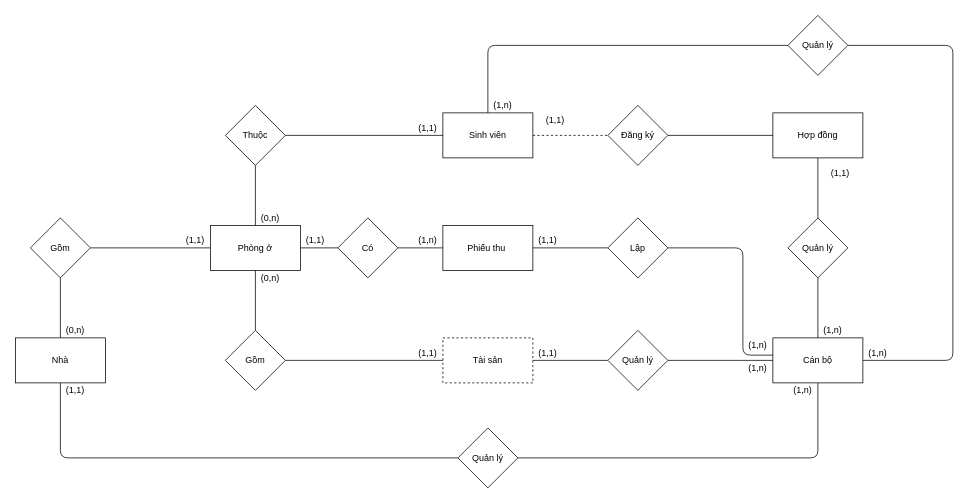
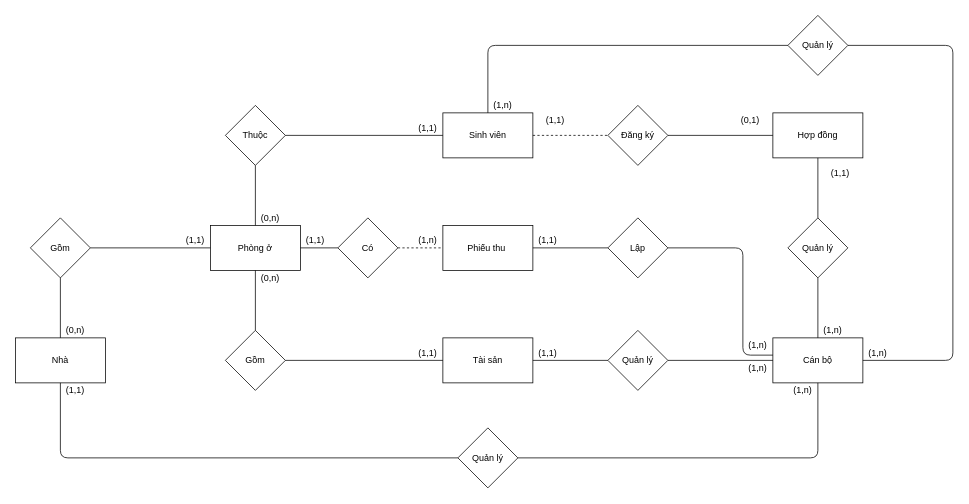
none -> (750, 120)
(420, 248) -> (420, 248)
(488, 360) -> (488, 360)
